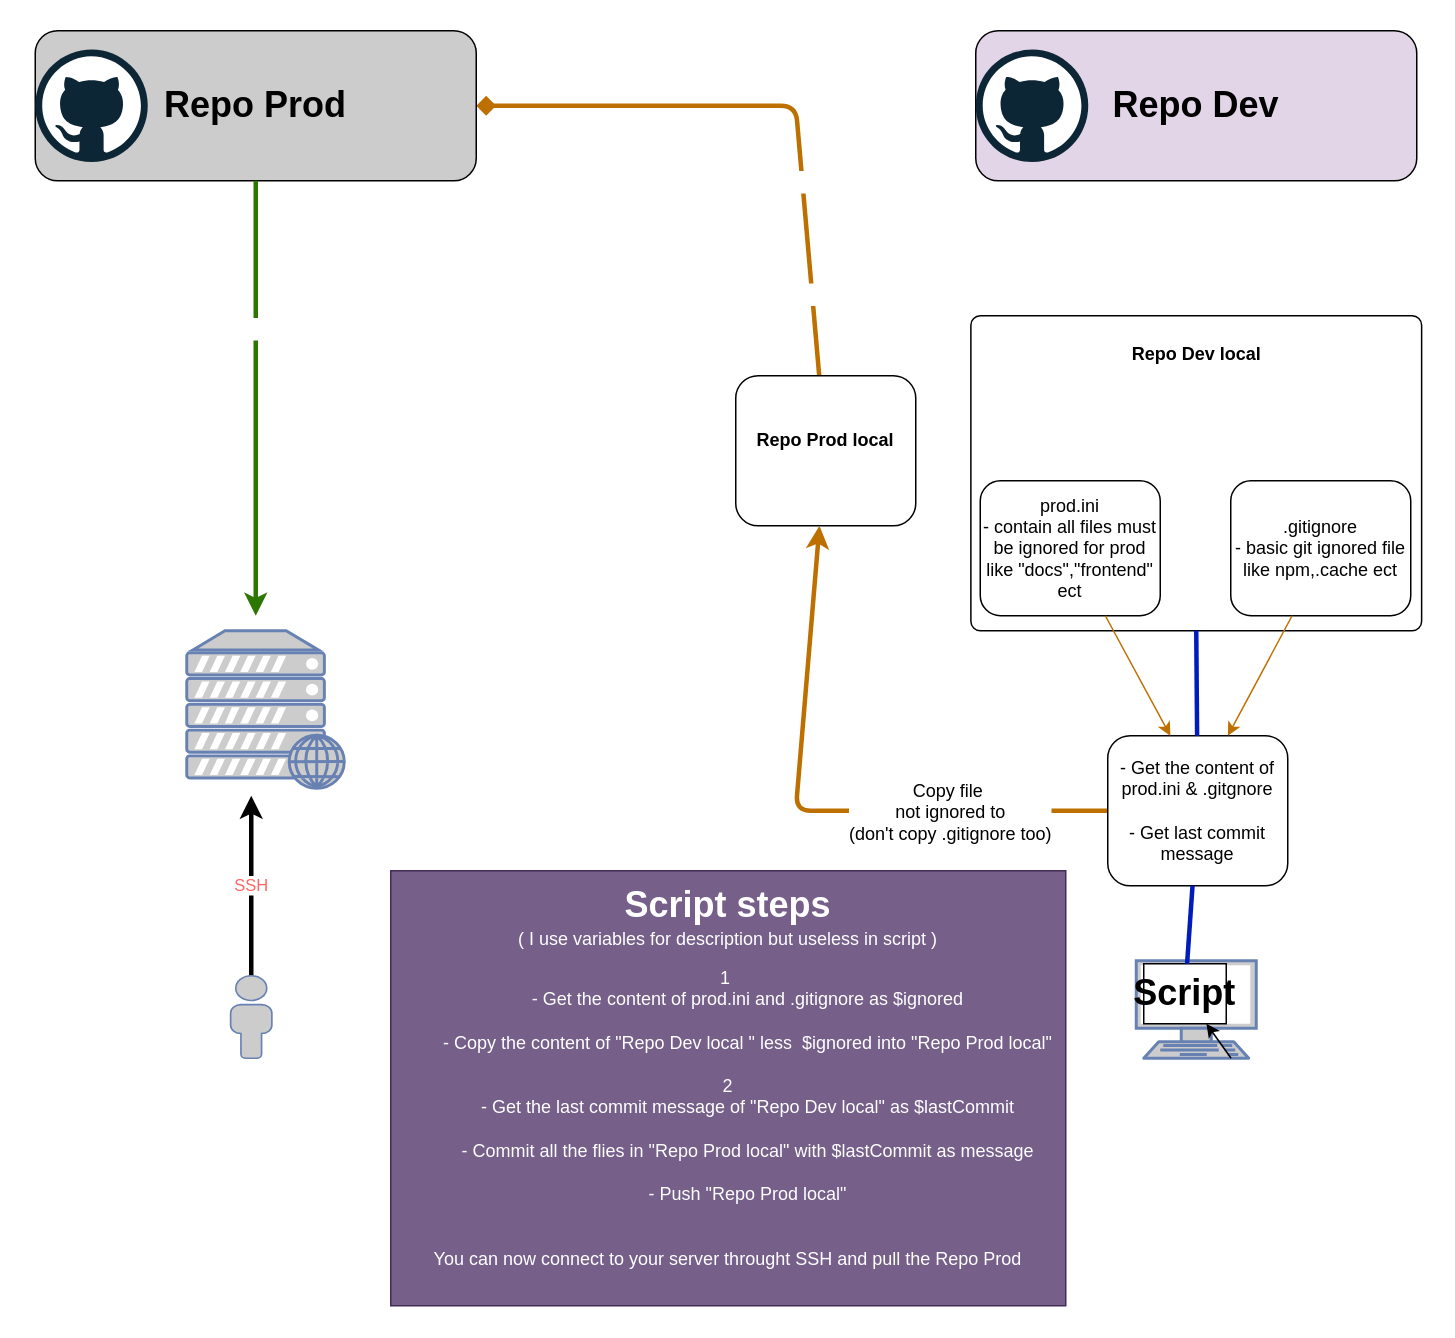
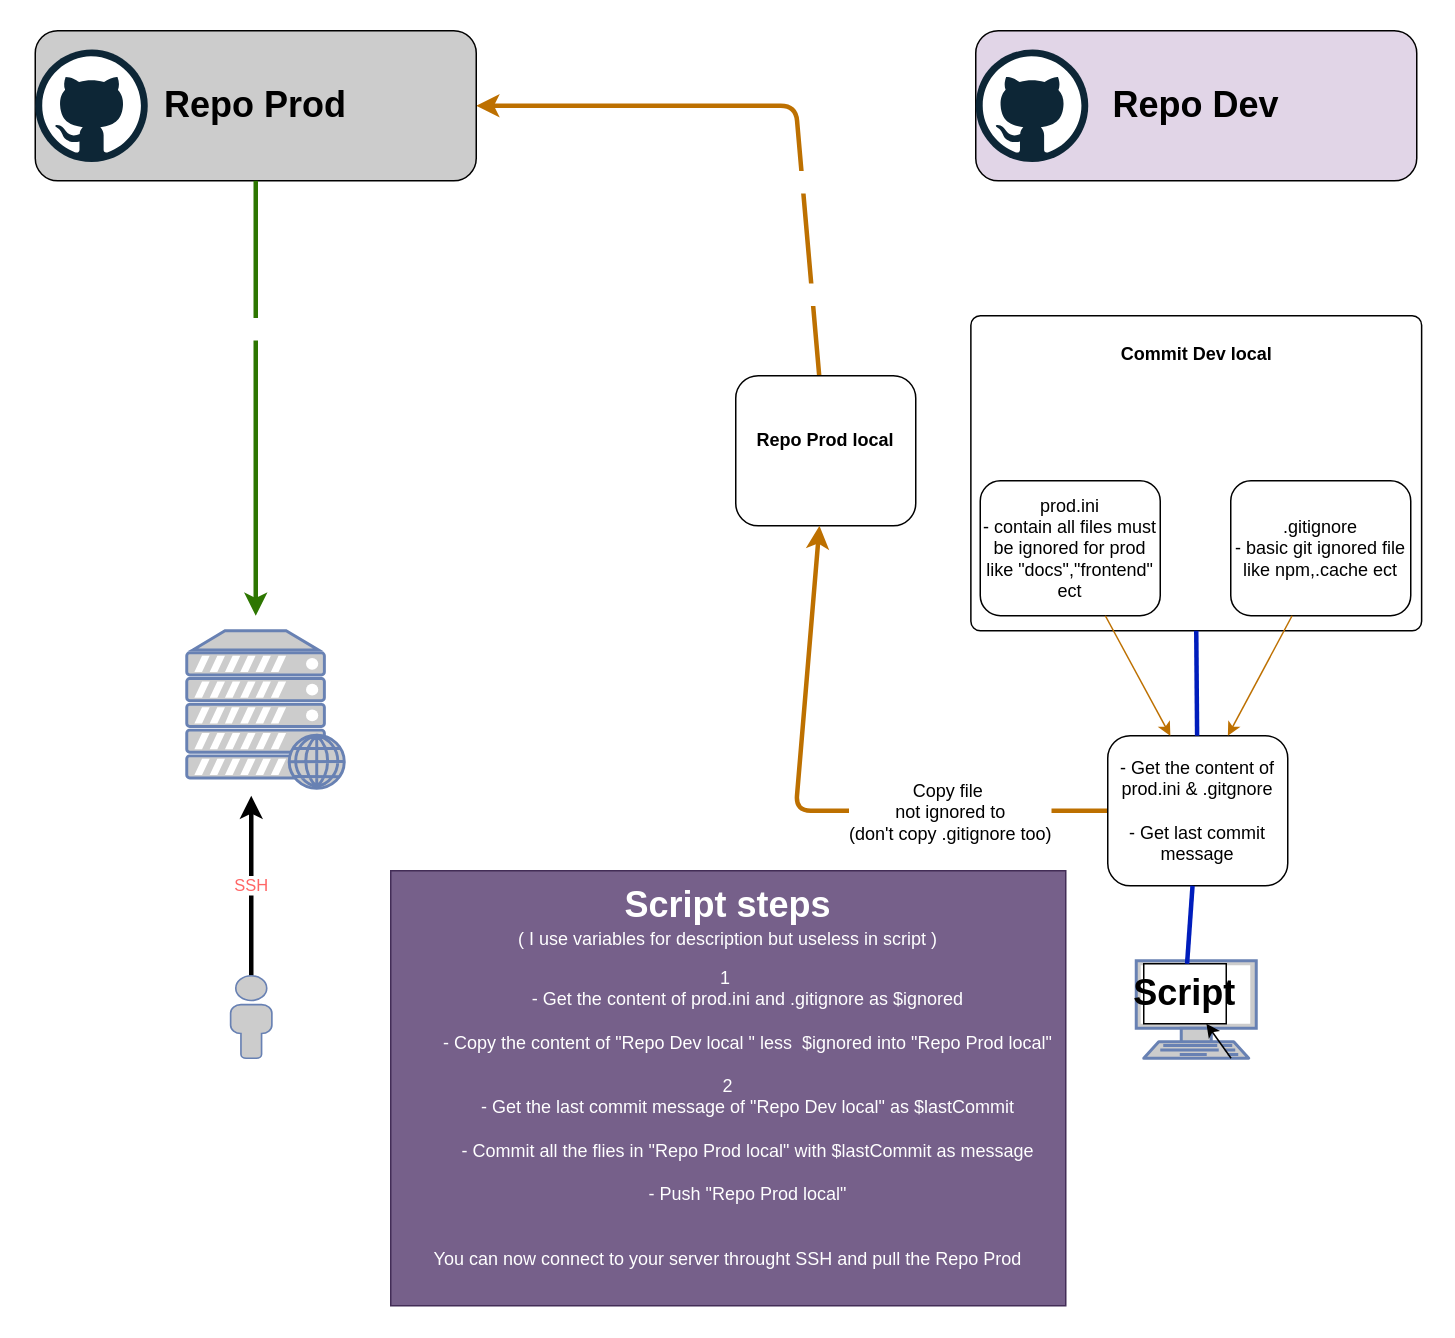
(495, 106) -> (494, 106)
(1197, 353) -> (1197, 353)
